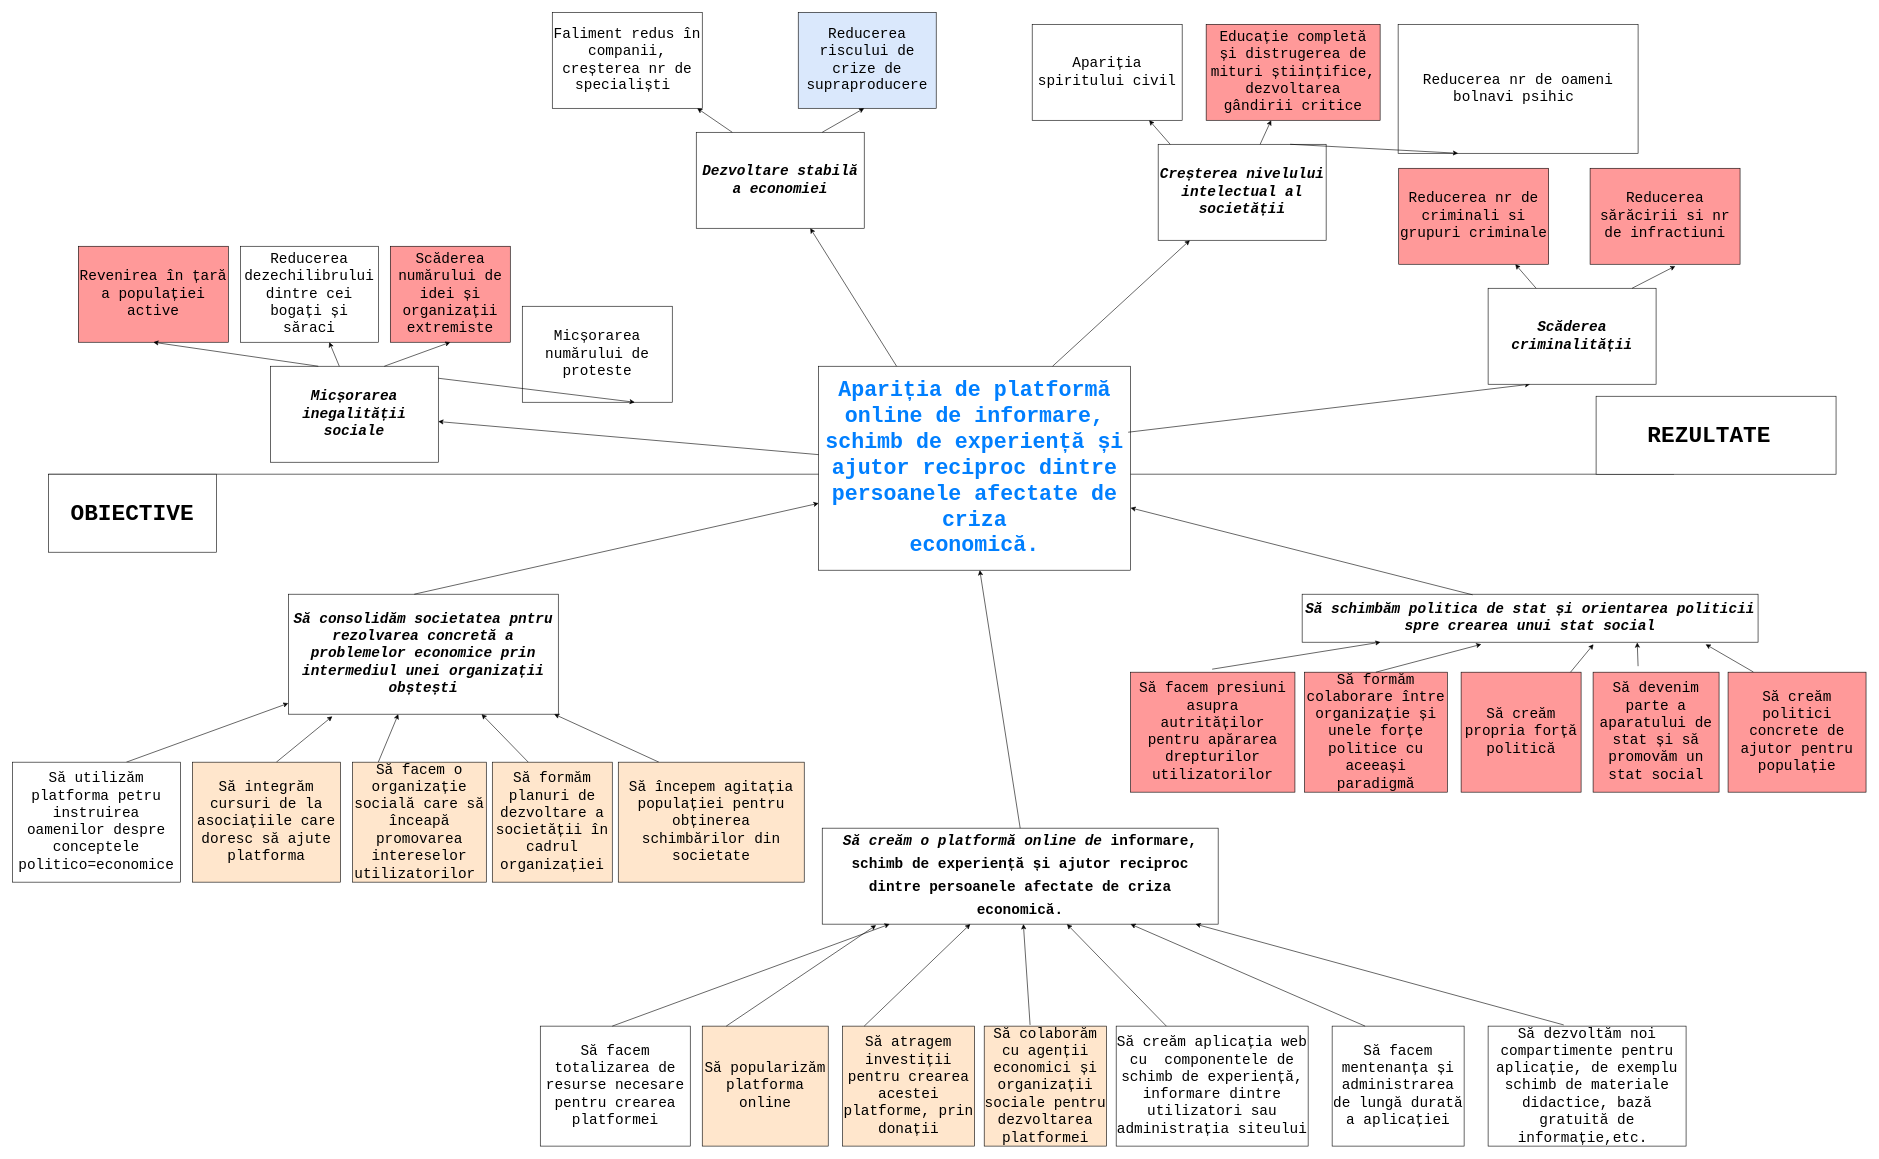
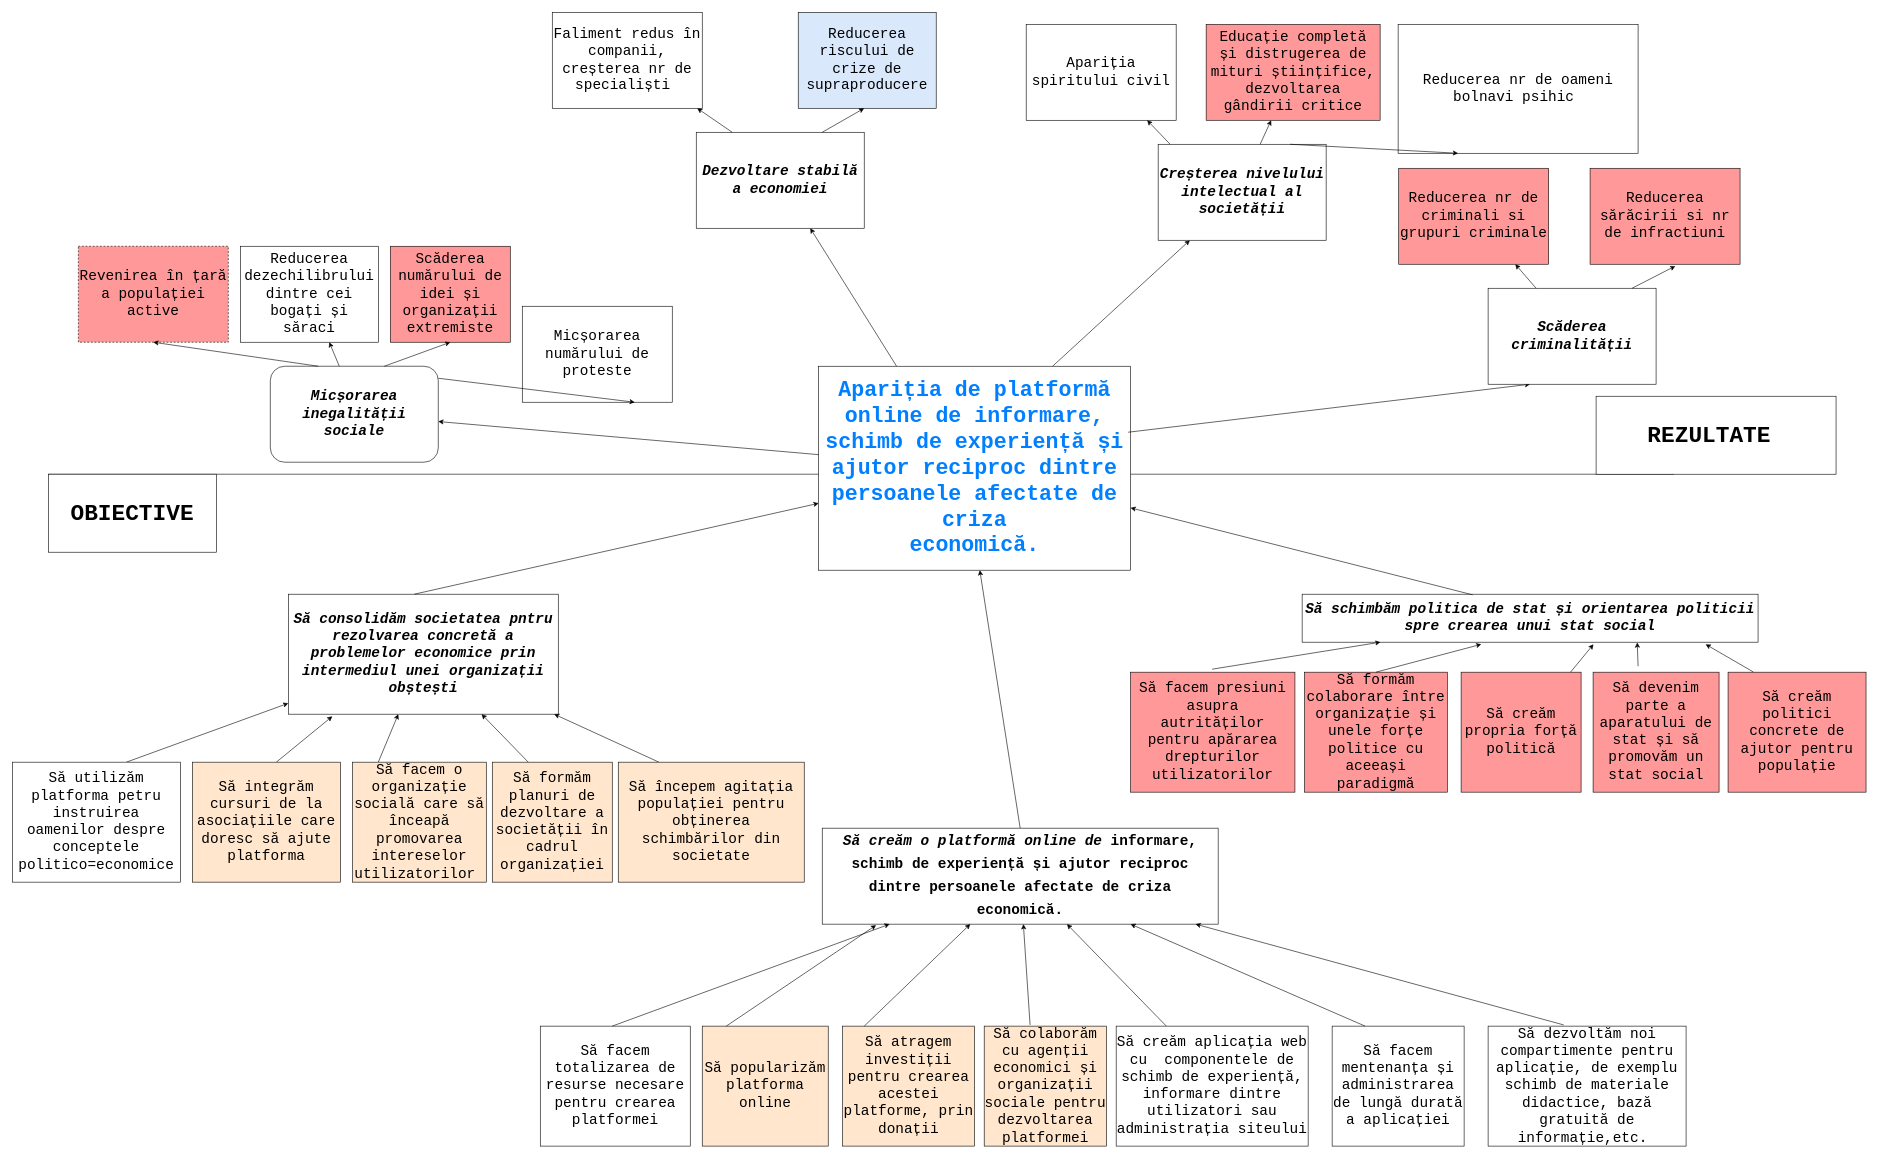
(1107, 72) -> (1101, 72)
(153, 294) -> (153, 294)
(354, 414) -> (354, 414)
